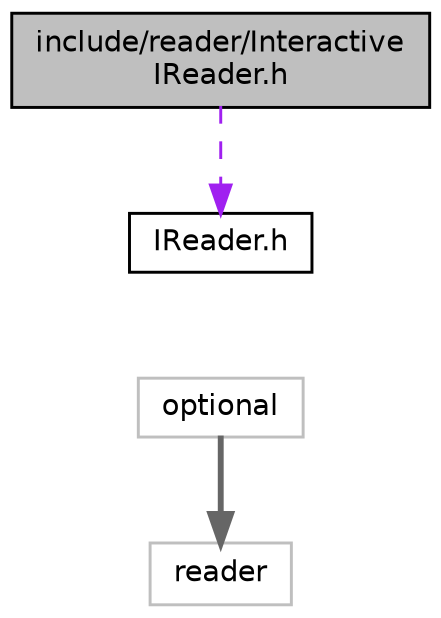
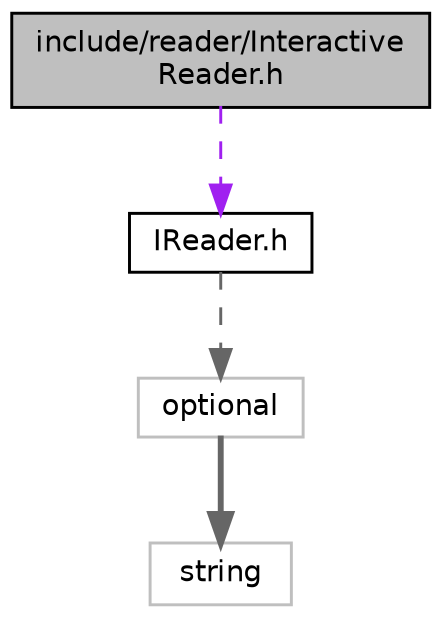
(221, 60) -> (221, 60)
none -> (221, 310)
(221, 574) -> (221, 574)
